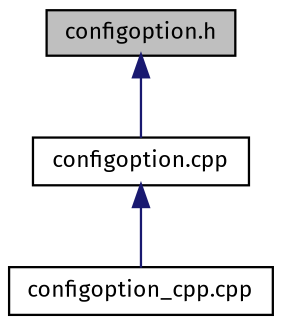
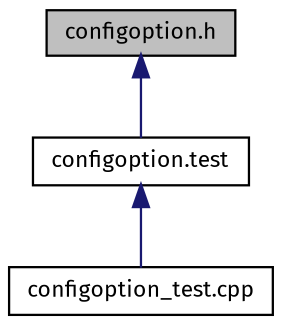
(141, 161) -> (141, 161)
(141, 291) -> (141, 291)
